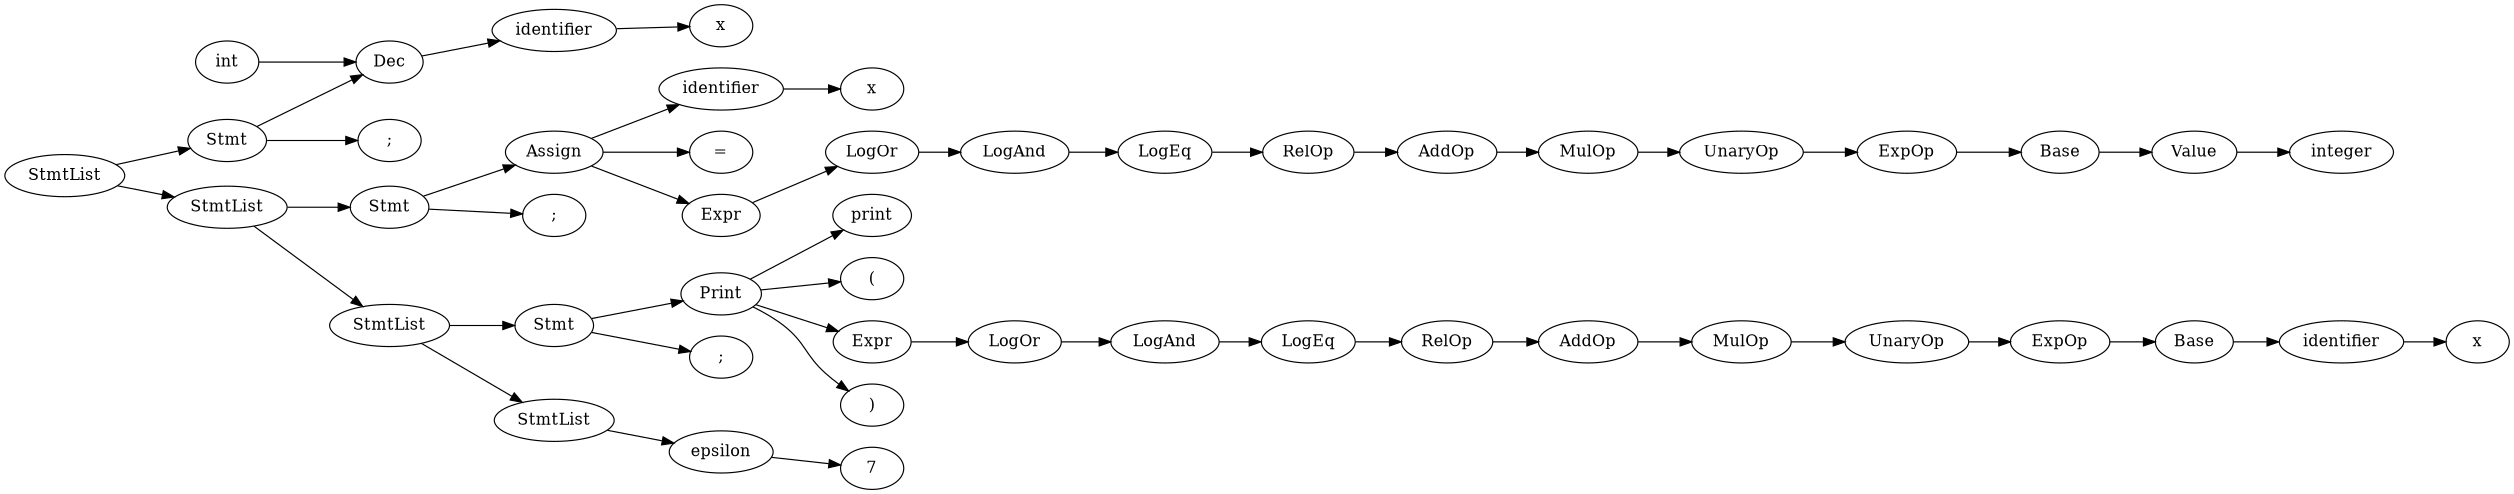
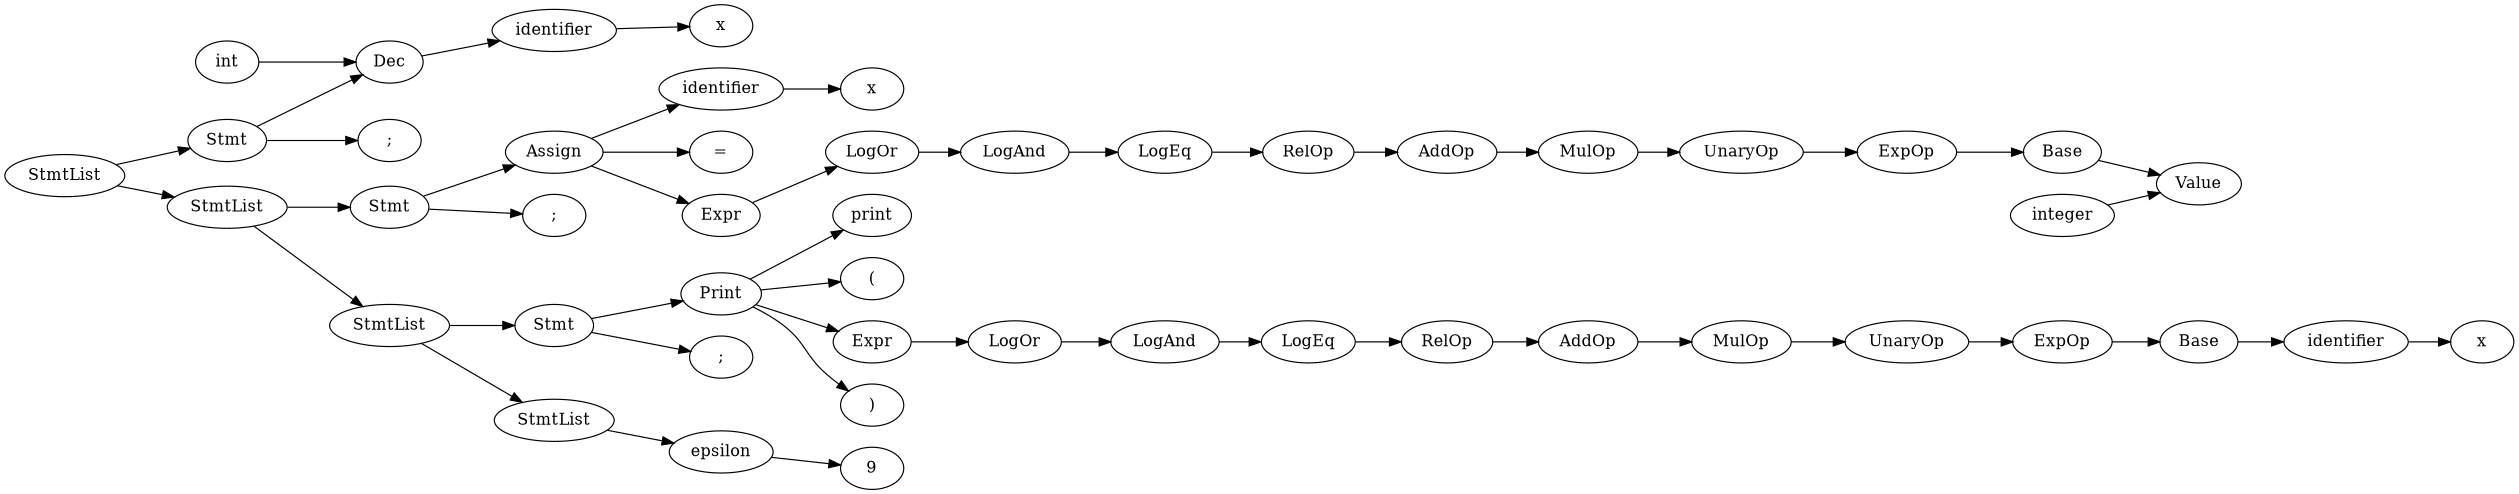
(2257, 152) -> (2128, 200)
(872, 468) -> (872, 468)
